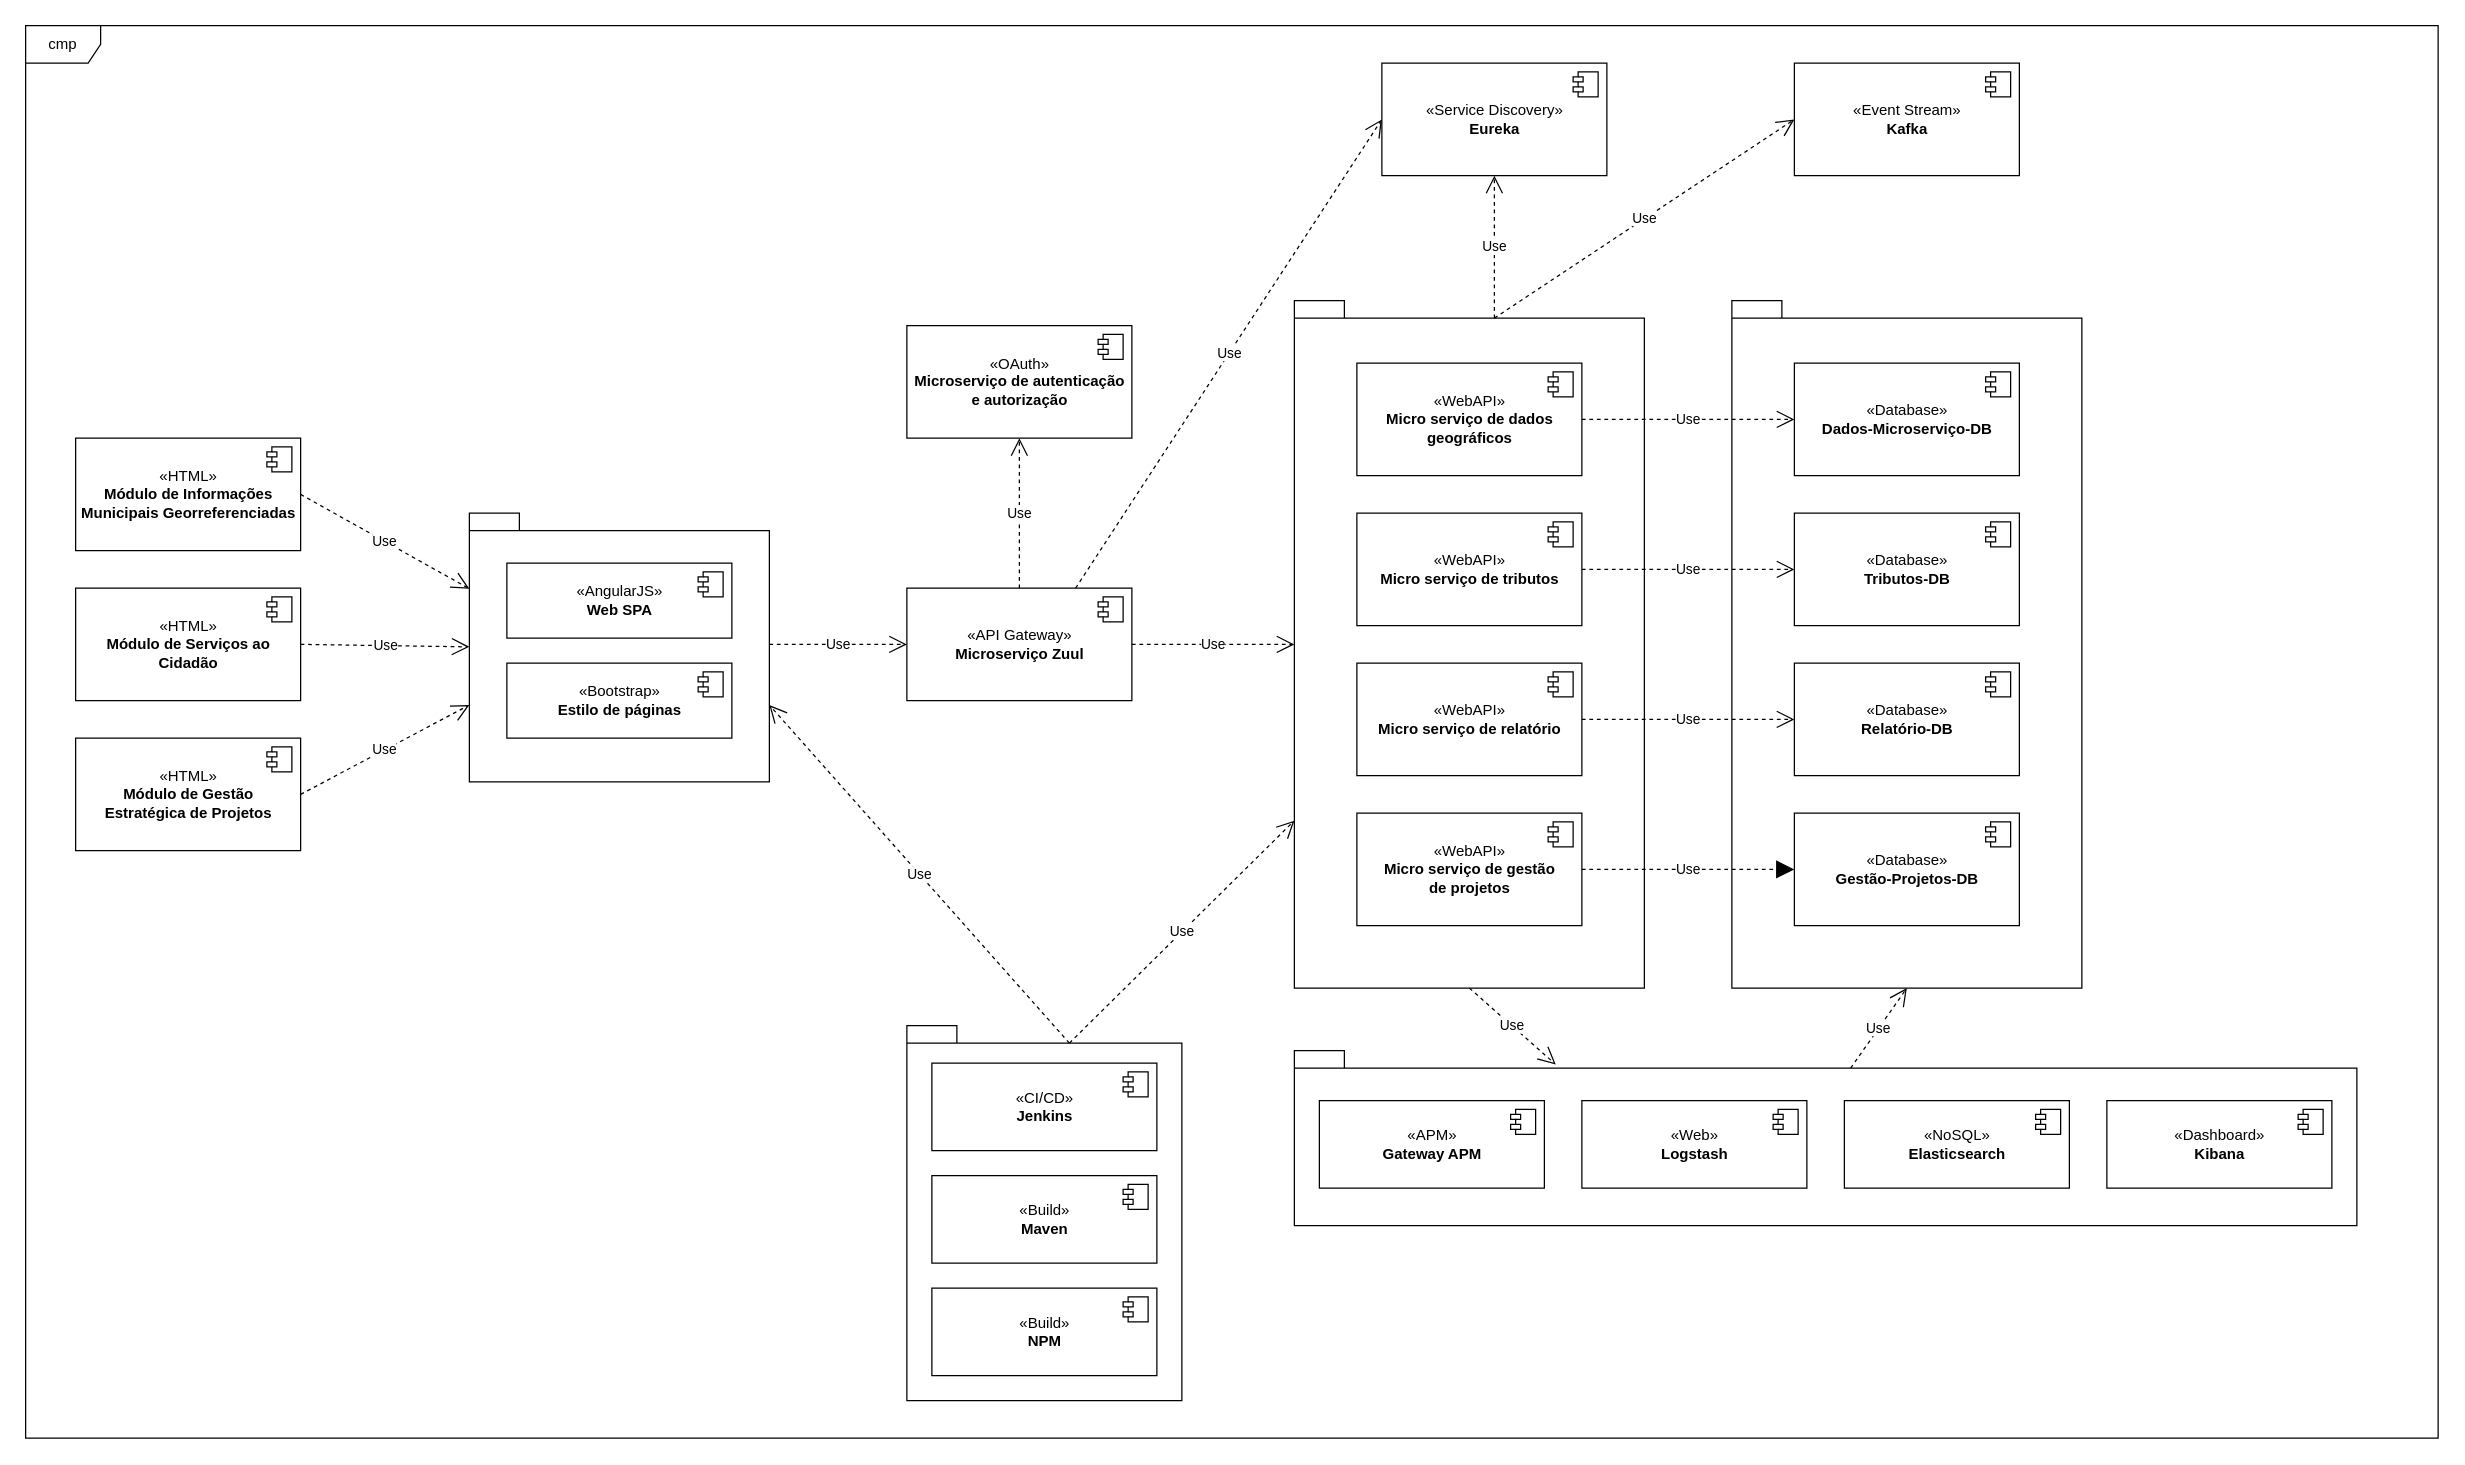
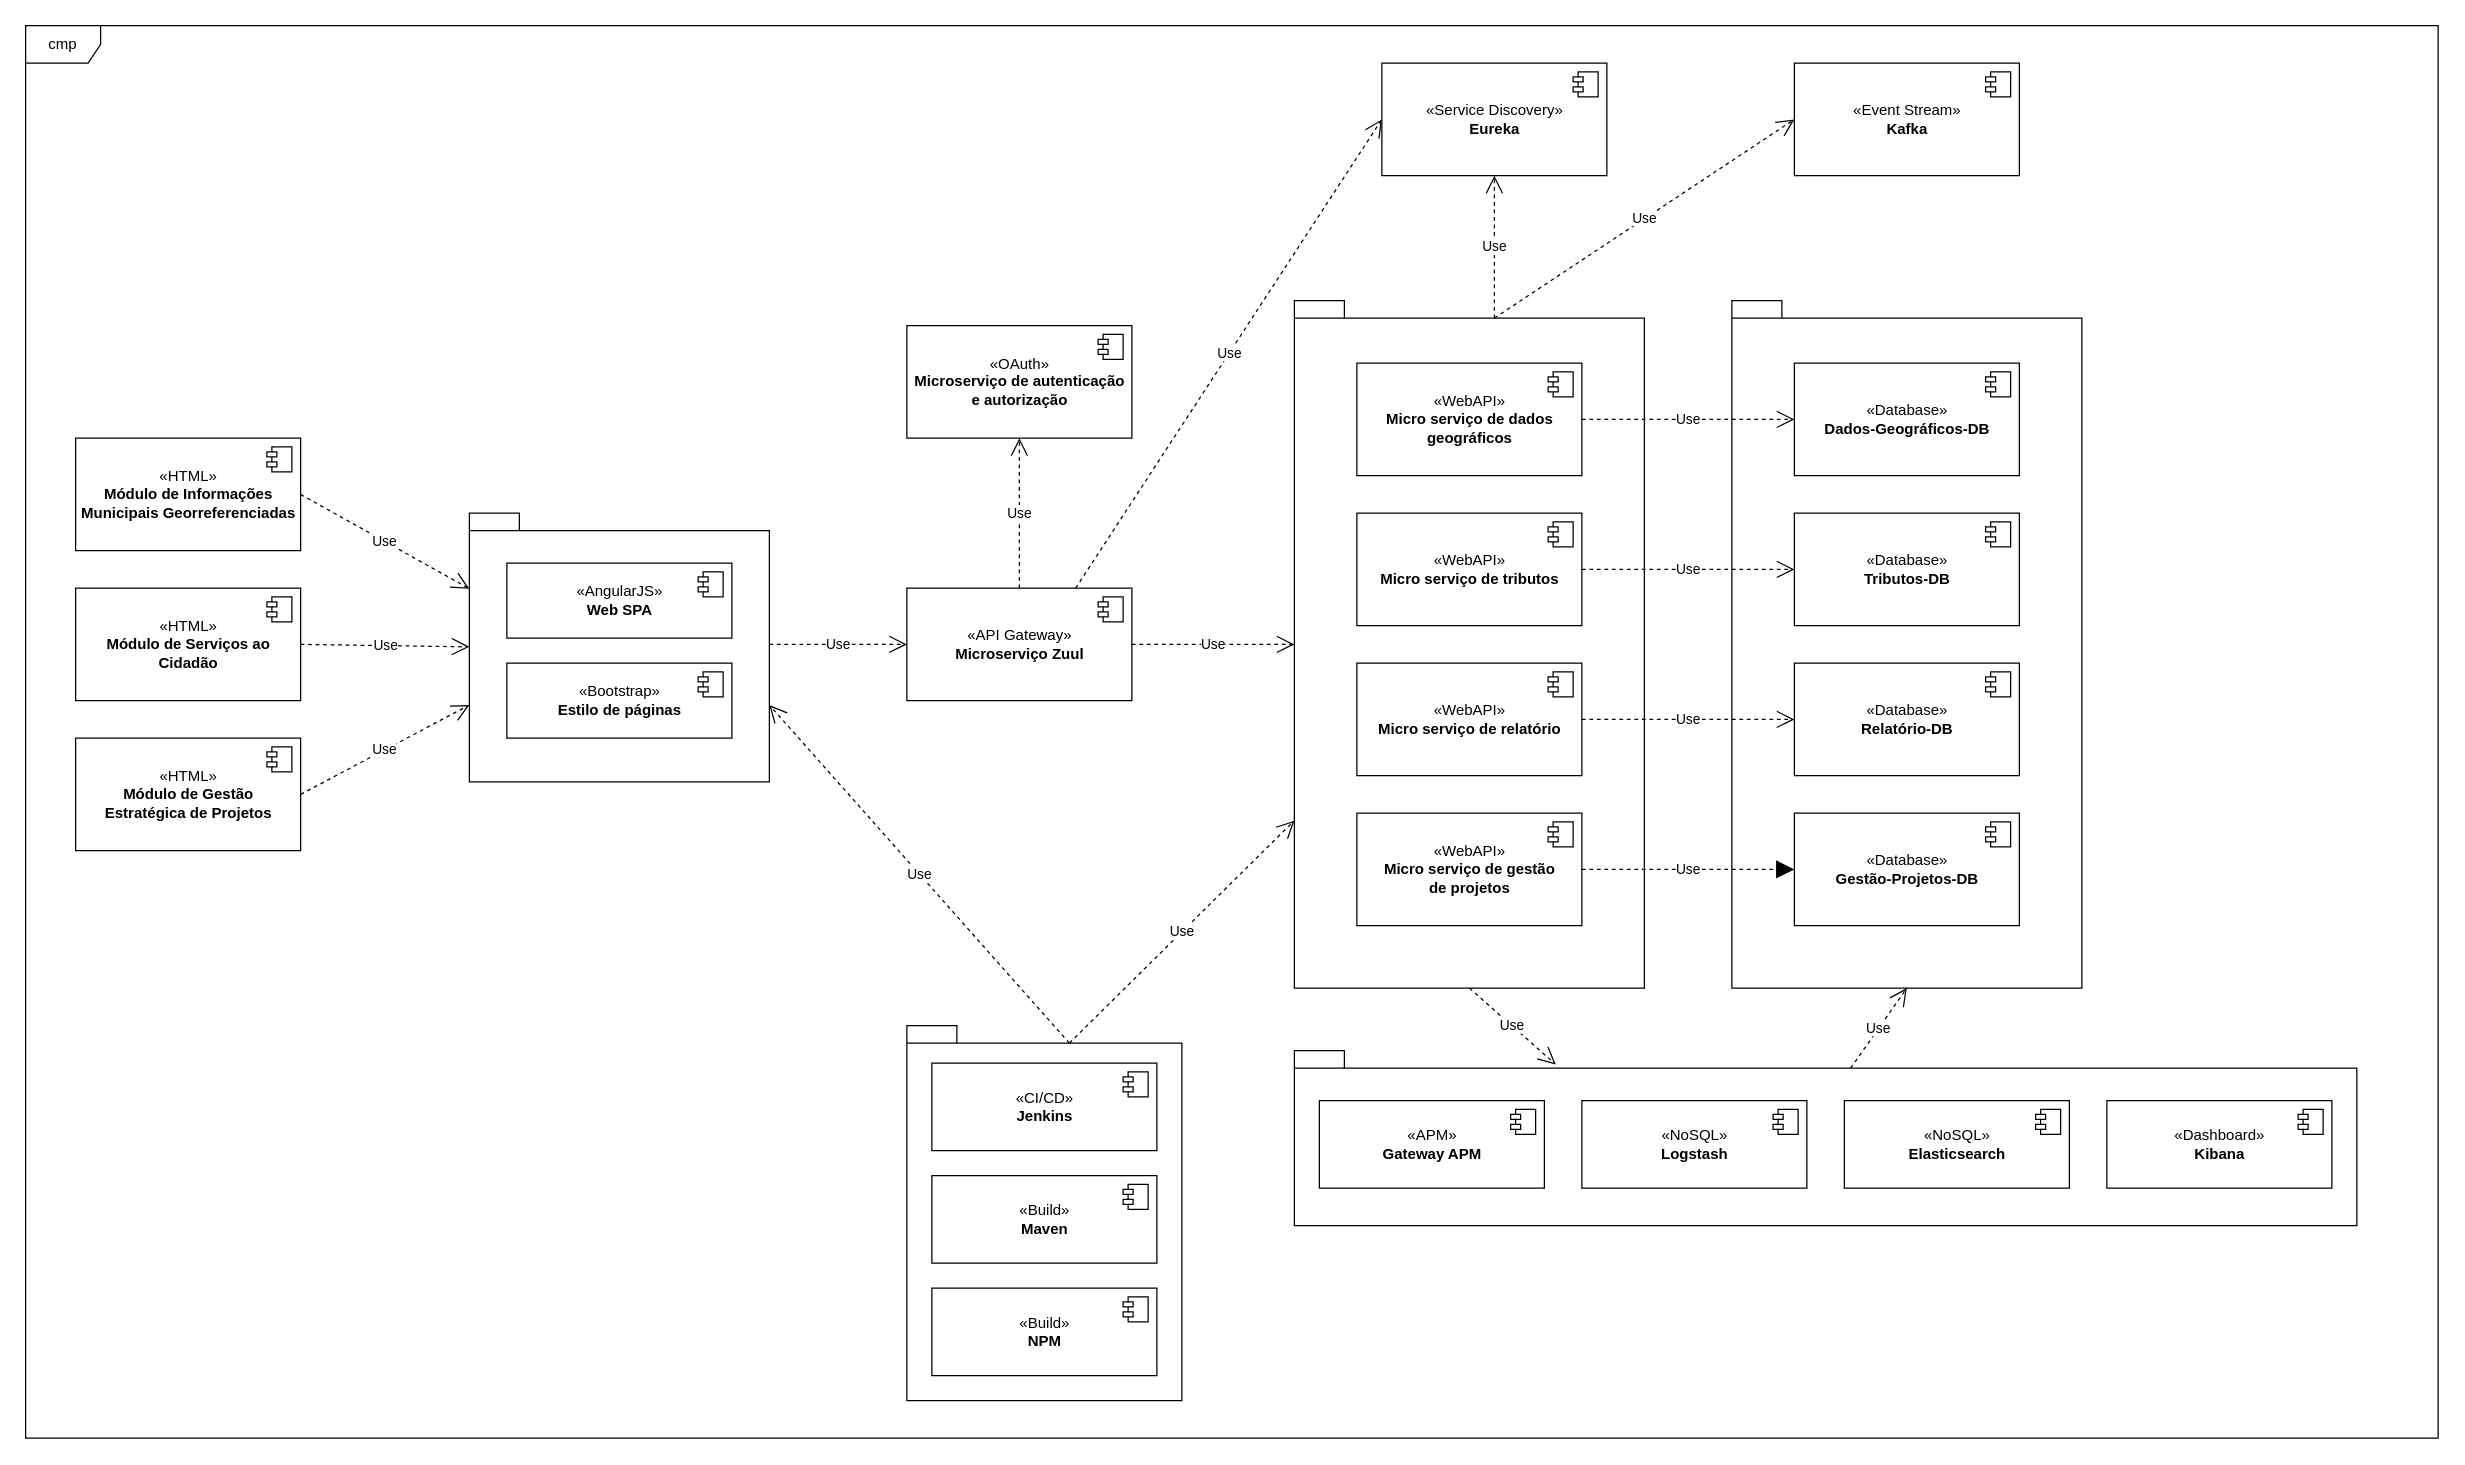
(1908, 419) -> (1908, 419)
(1695, 1144) -> (1695, 1144)
